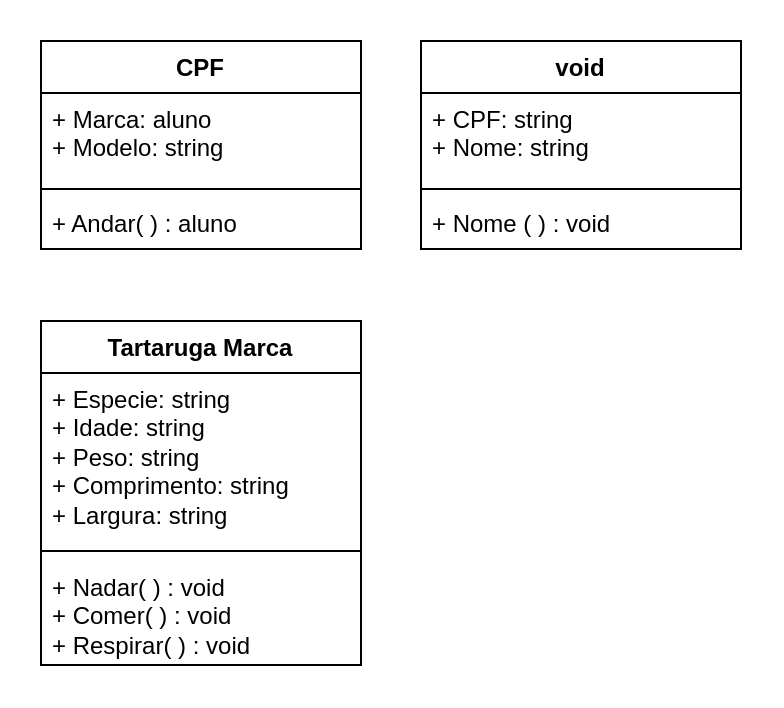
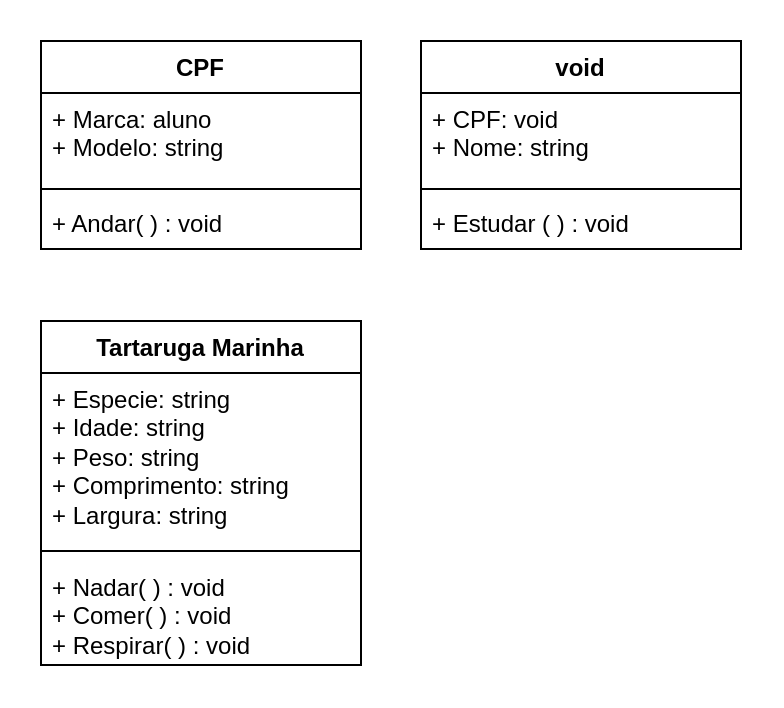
(515, 136) -> (515, 136)
(155, 225) -> (149, 225)
(525, 225) -> (546, 225)
(201, 349) -> (201, 349)
